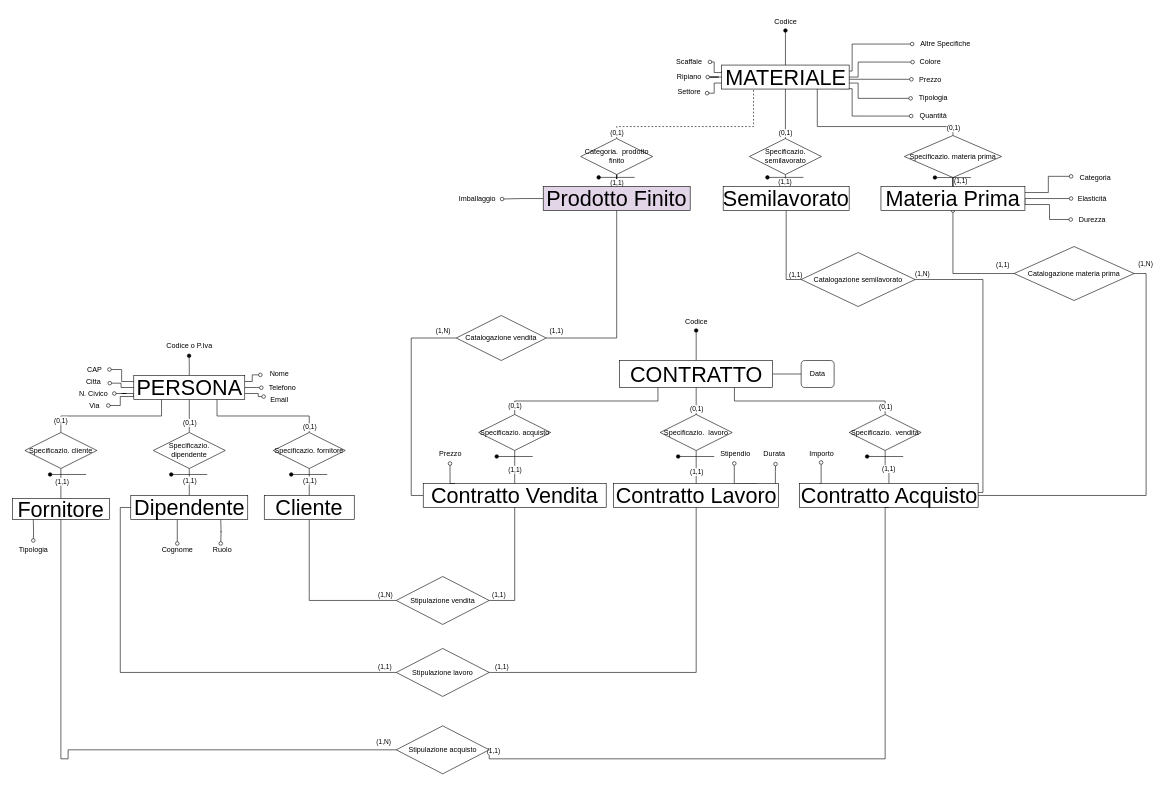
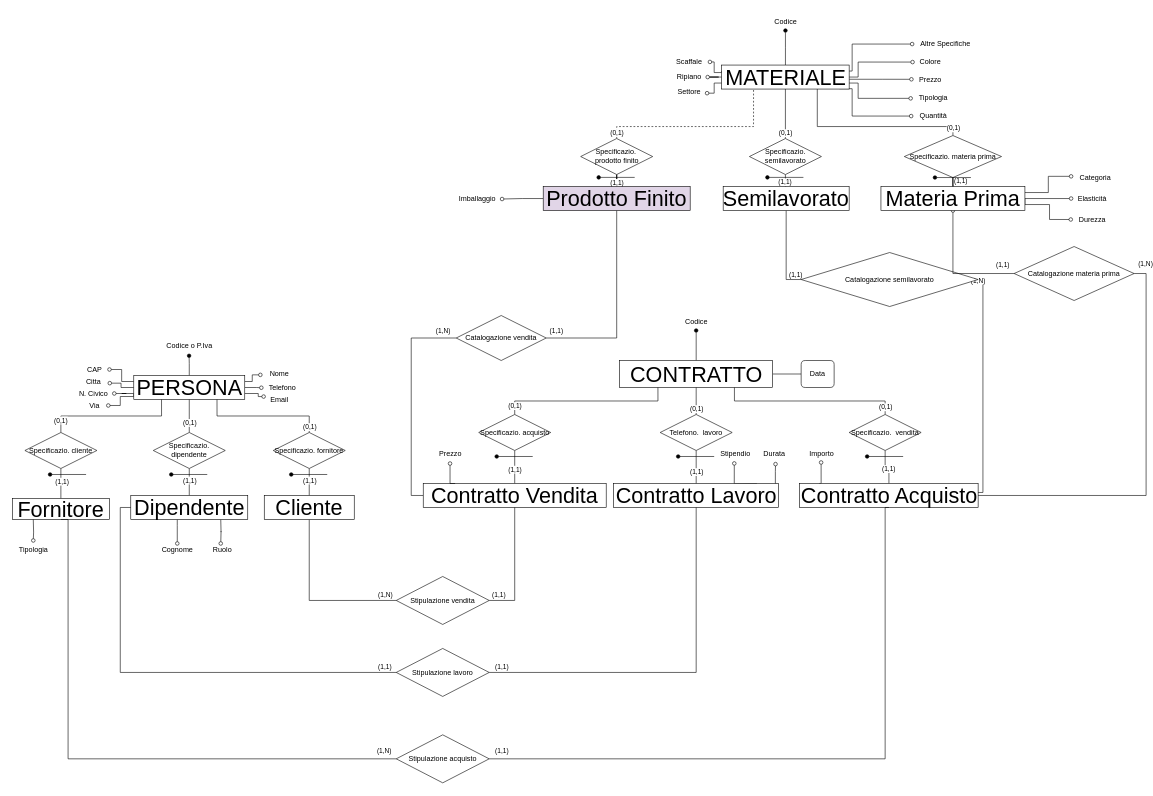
(617, 156) -> (617, 156)
(858, 279) -> (890, 279)
(696, 432) -> (696, 432)
(443, 750) -> (443, 759)
